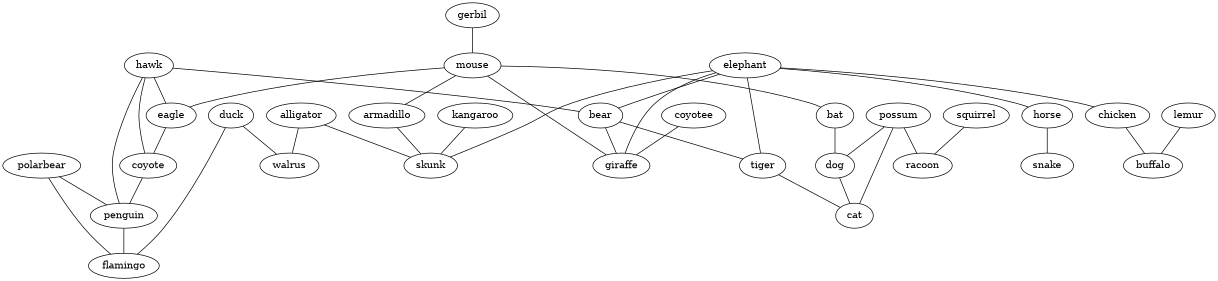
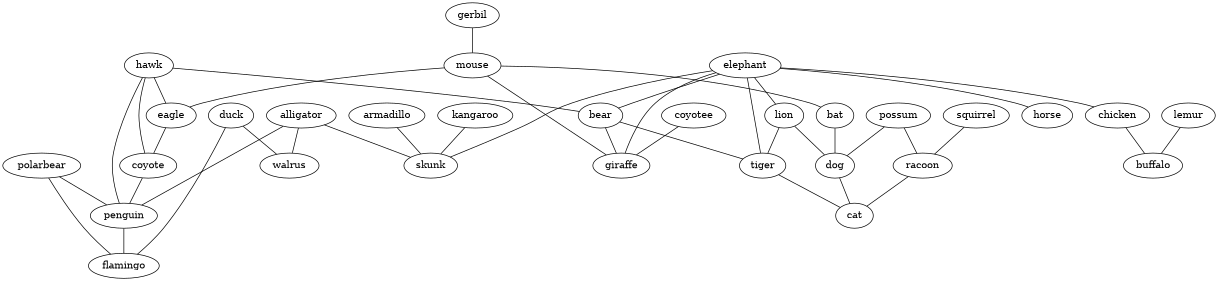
(433, 89) -> none
none -> (784, 116)
none -> (212, 166)
(876, 166) -> (888, 191)
(1047, 166) -> none
